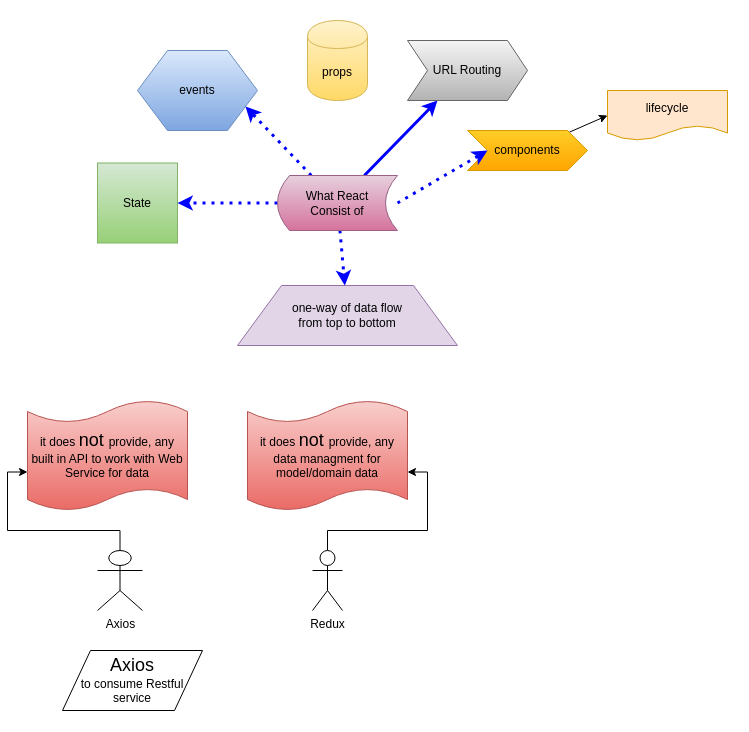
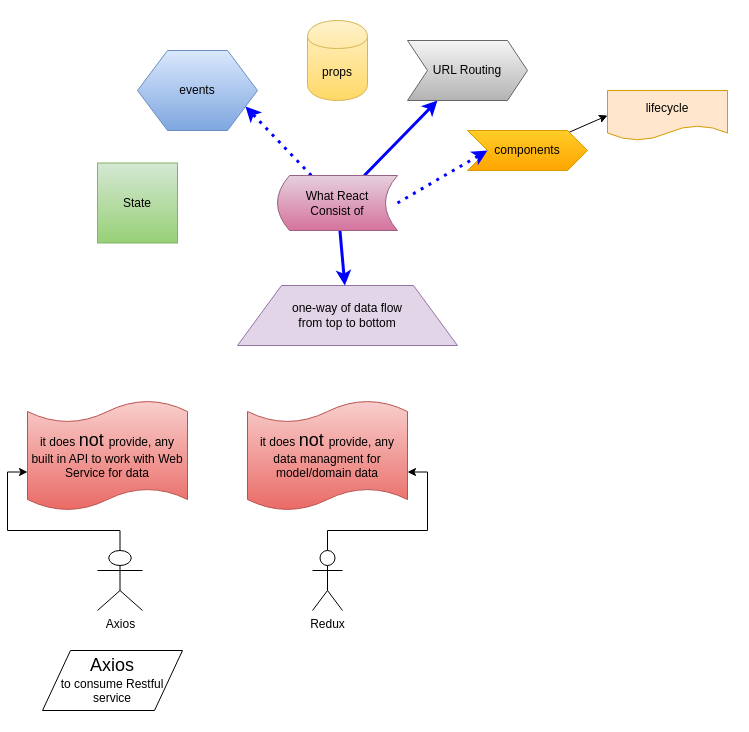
(233, 203) -> none
(342, 253) -> (342, 253)
(133, 681) -> (113, 681)
